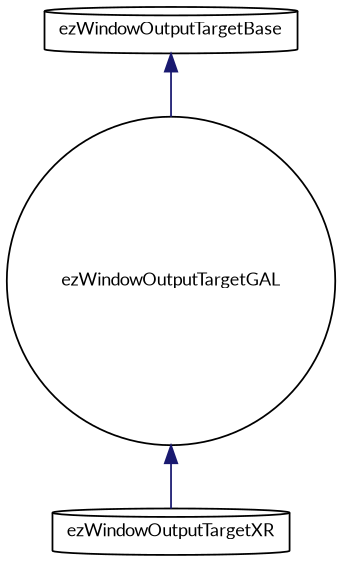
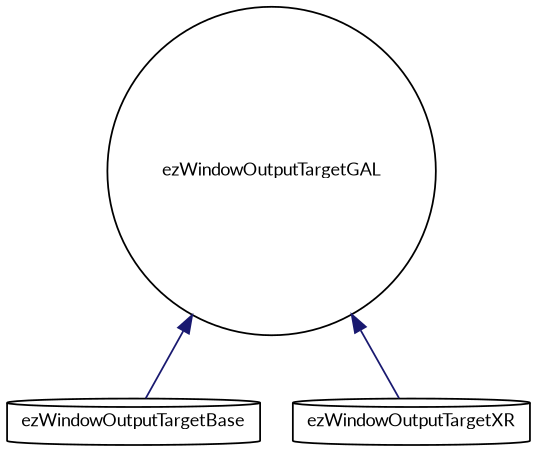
(171, 94) -> (164, 365)
